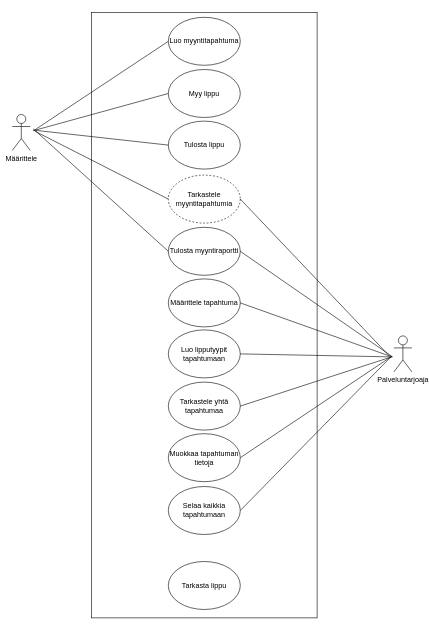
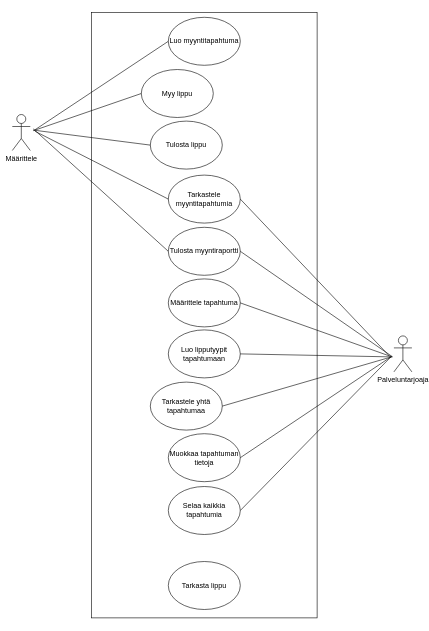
(204, 93) -> (177, 93)
(204, 145) -> (186, 145)
(204, 199) -> (204, 199)
(204, 406) -> (186, 406)
(204, 510) -> (204, 510)
